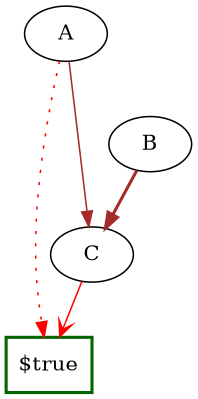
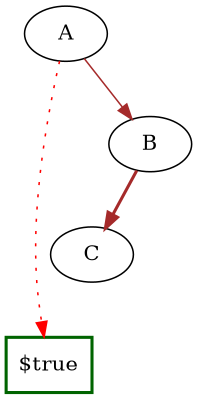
(78, 136) -> (103, 83)
(74, 302) -> none
